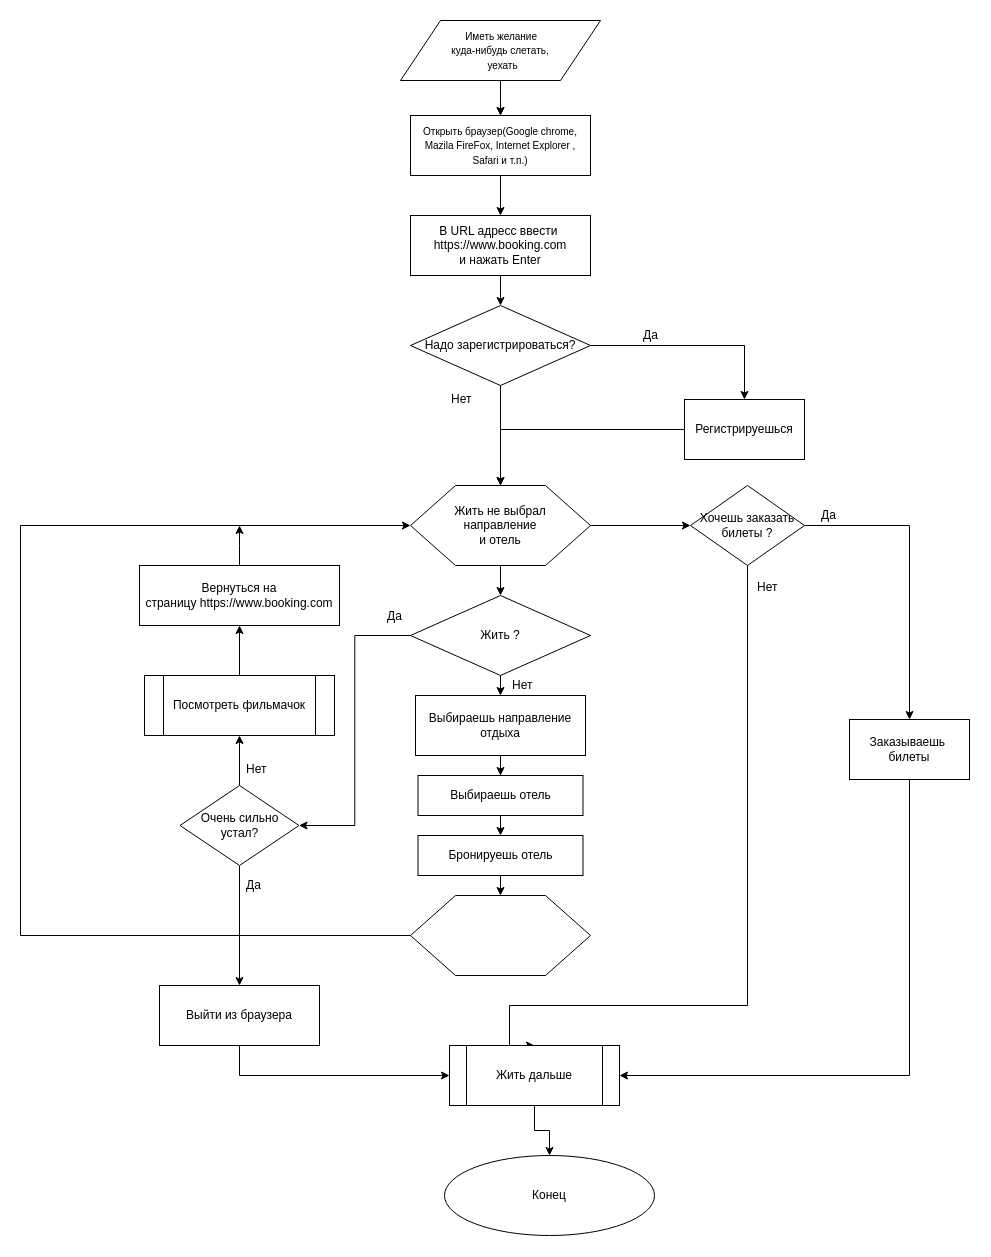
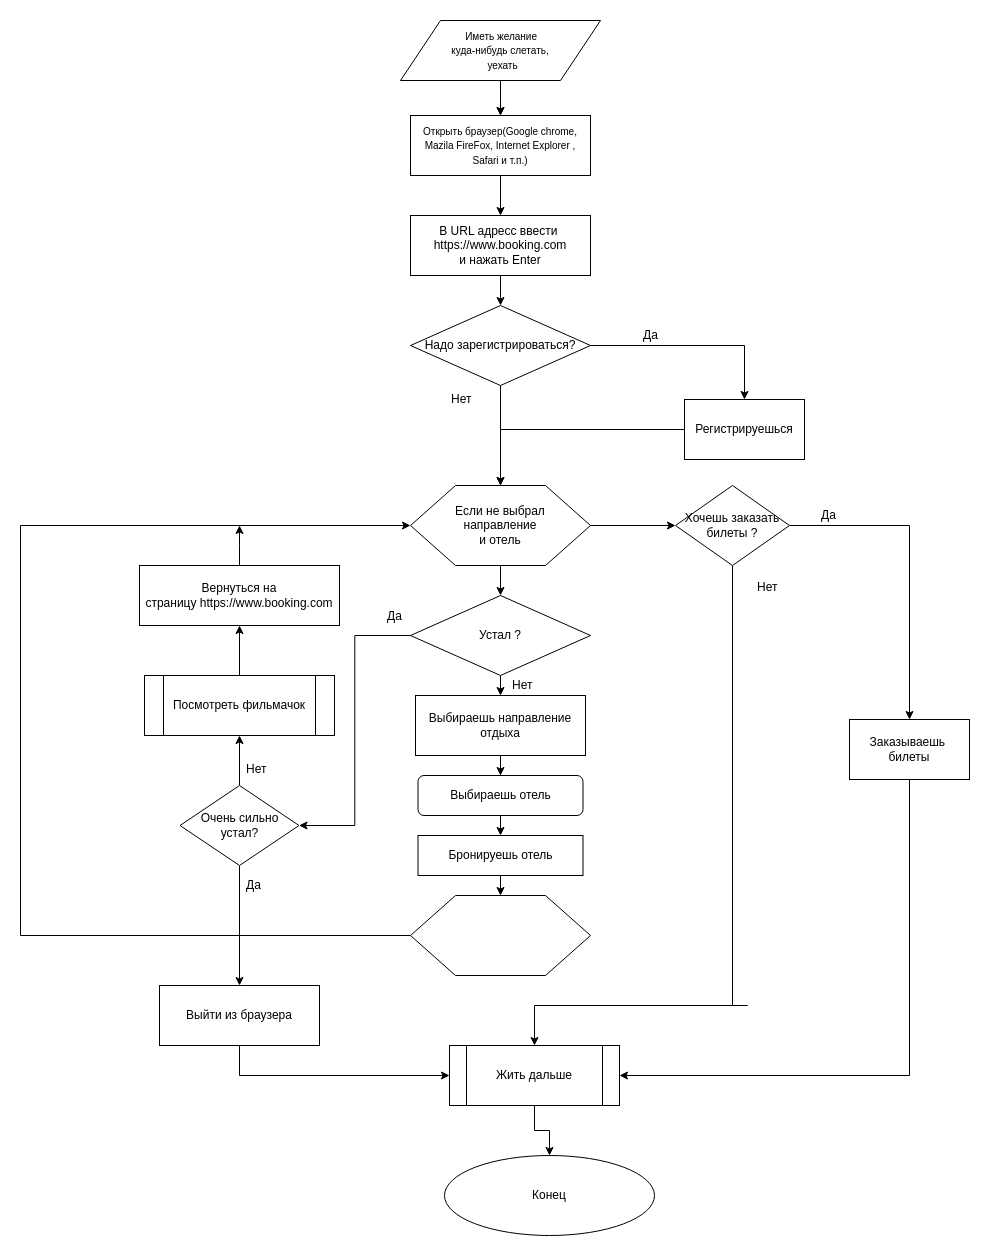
(501, 526) -> (501, 526)
(748, 526) -> (733, 526)
(501, 636) -> (501, 636)
(501, 796) -> (501, 796)
